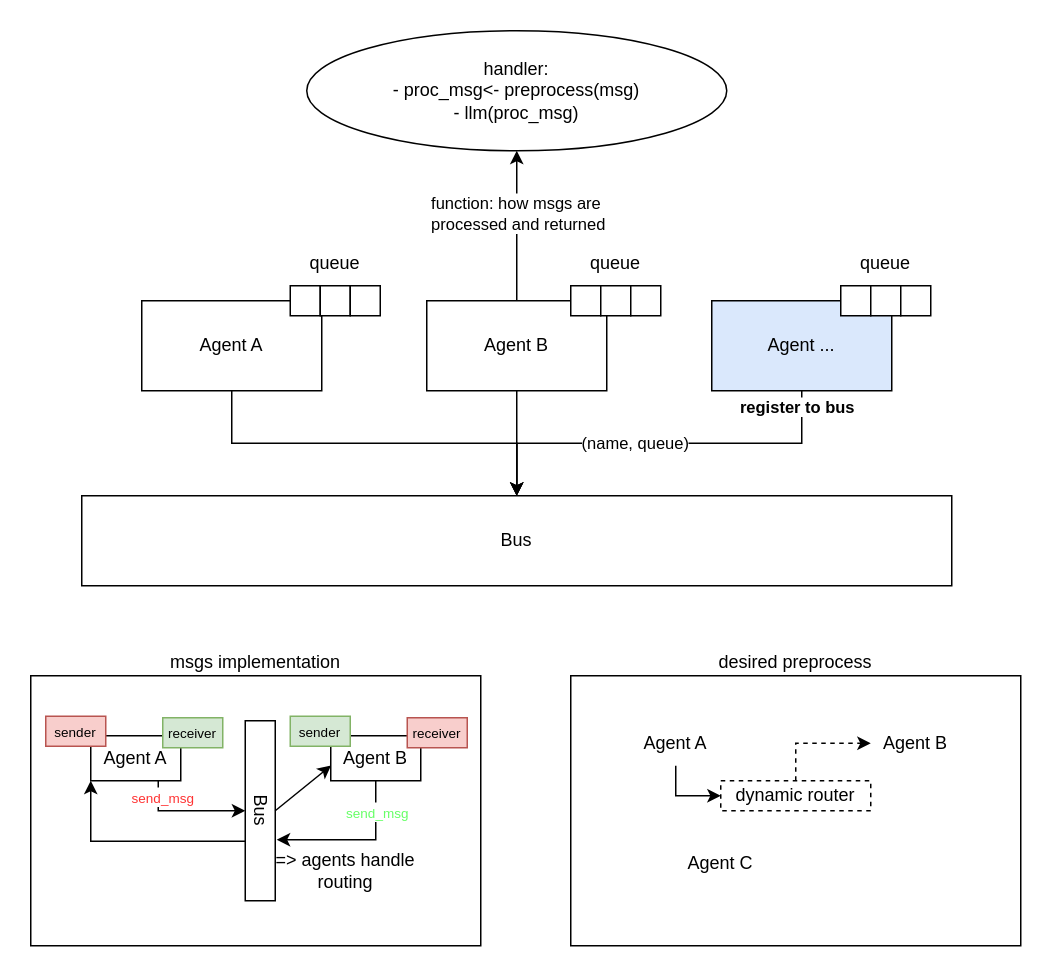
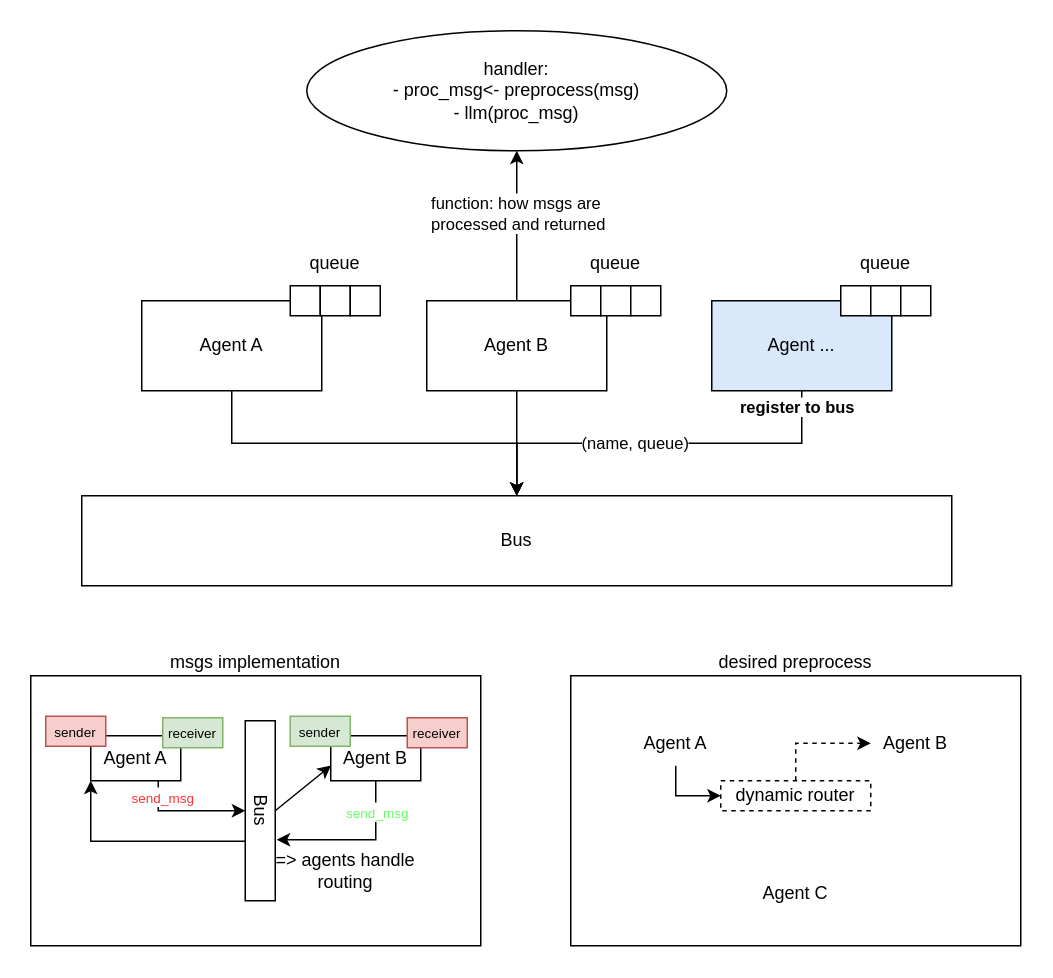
(721, 863) -> (796, 893)
